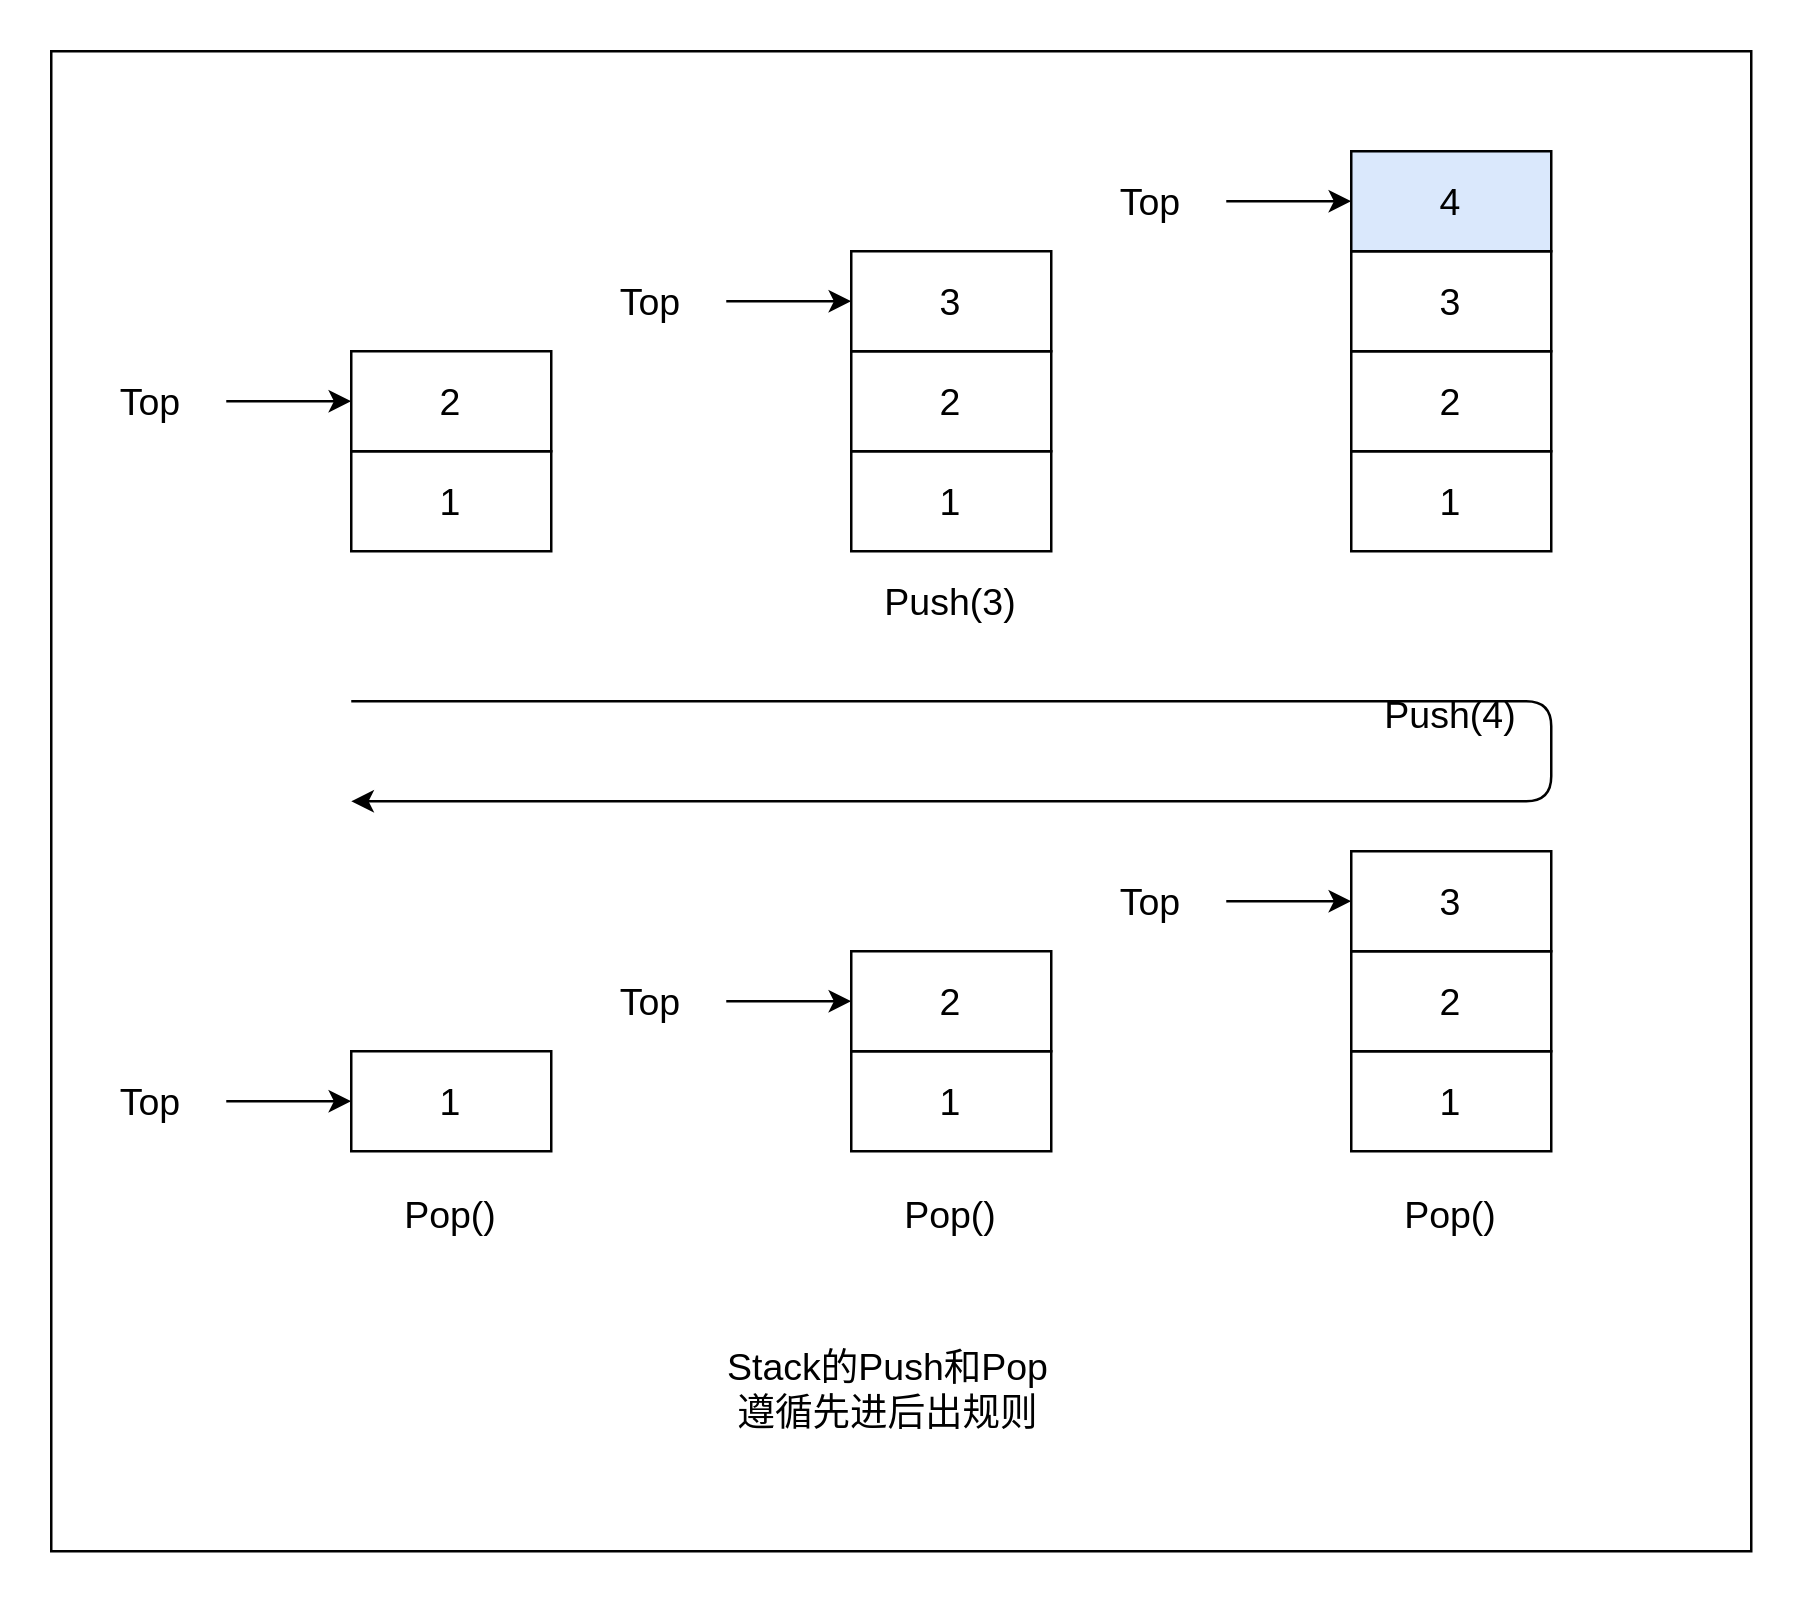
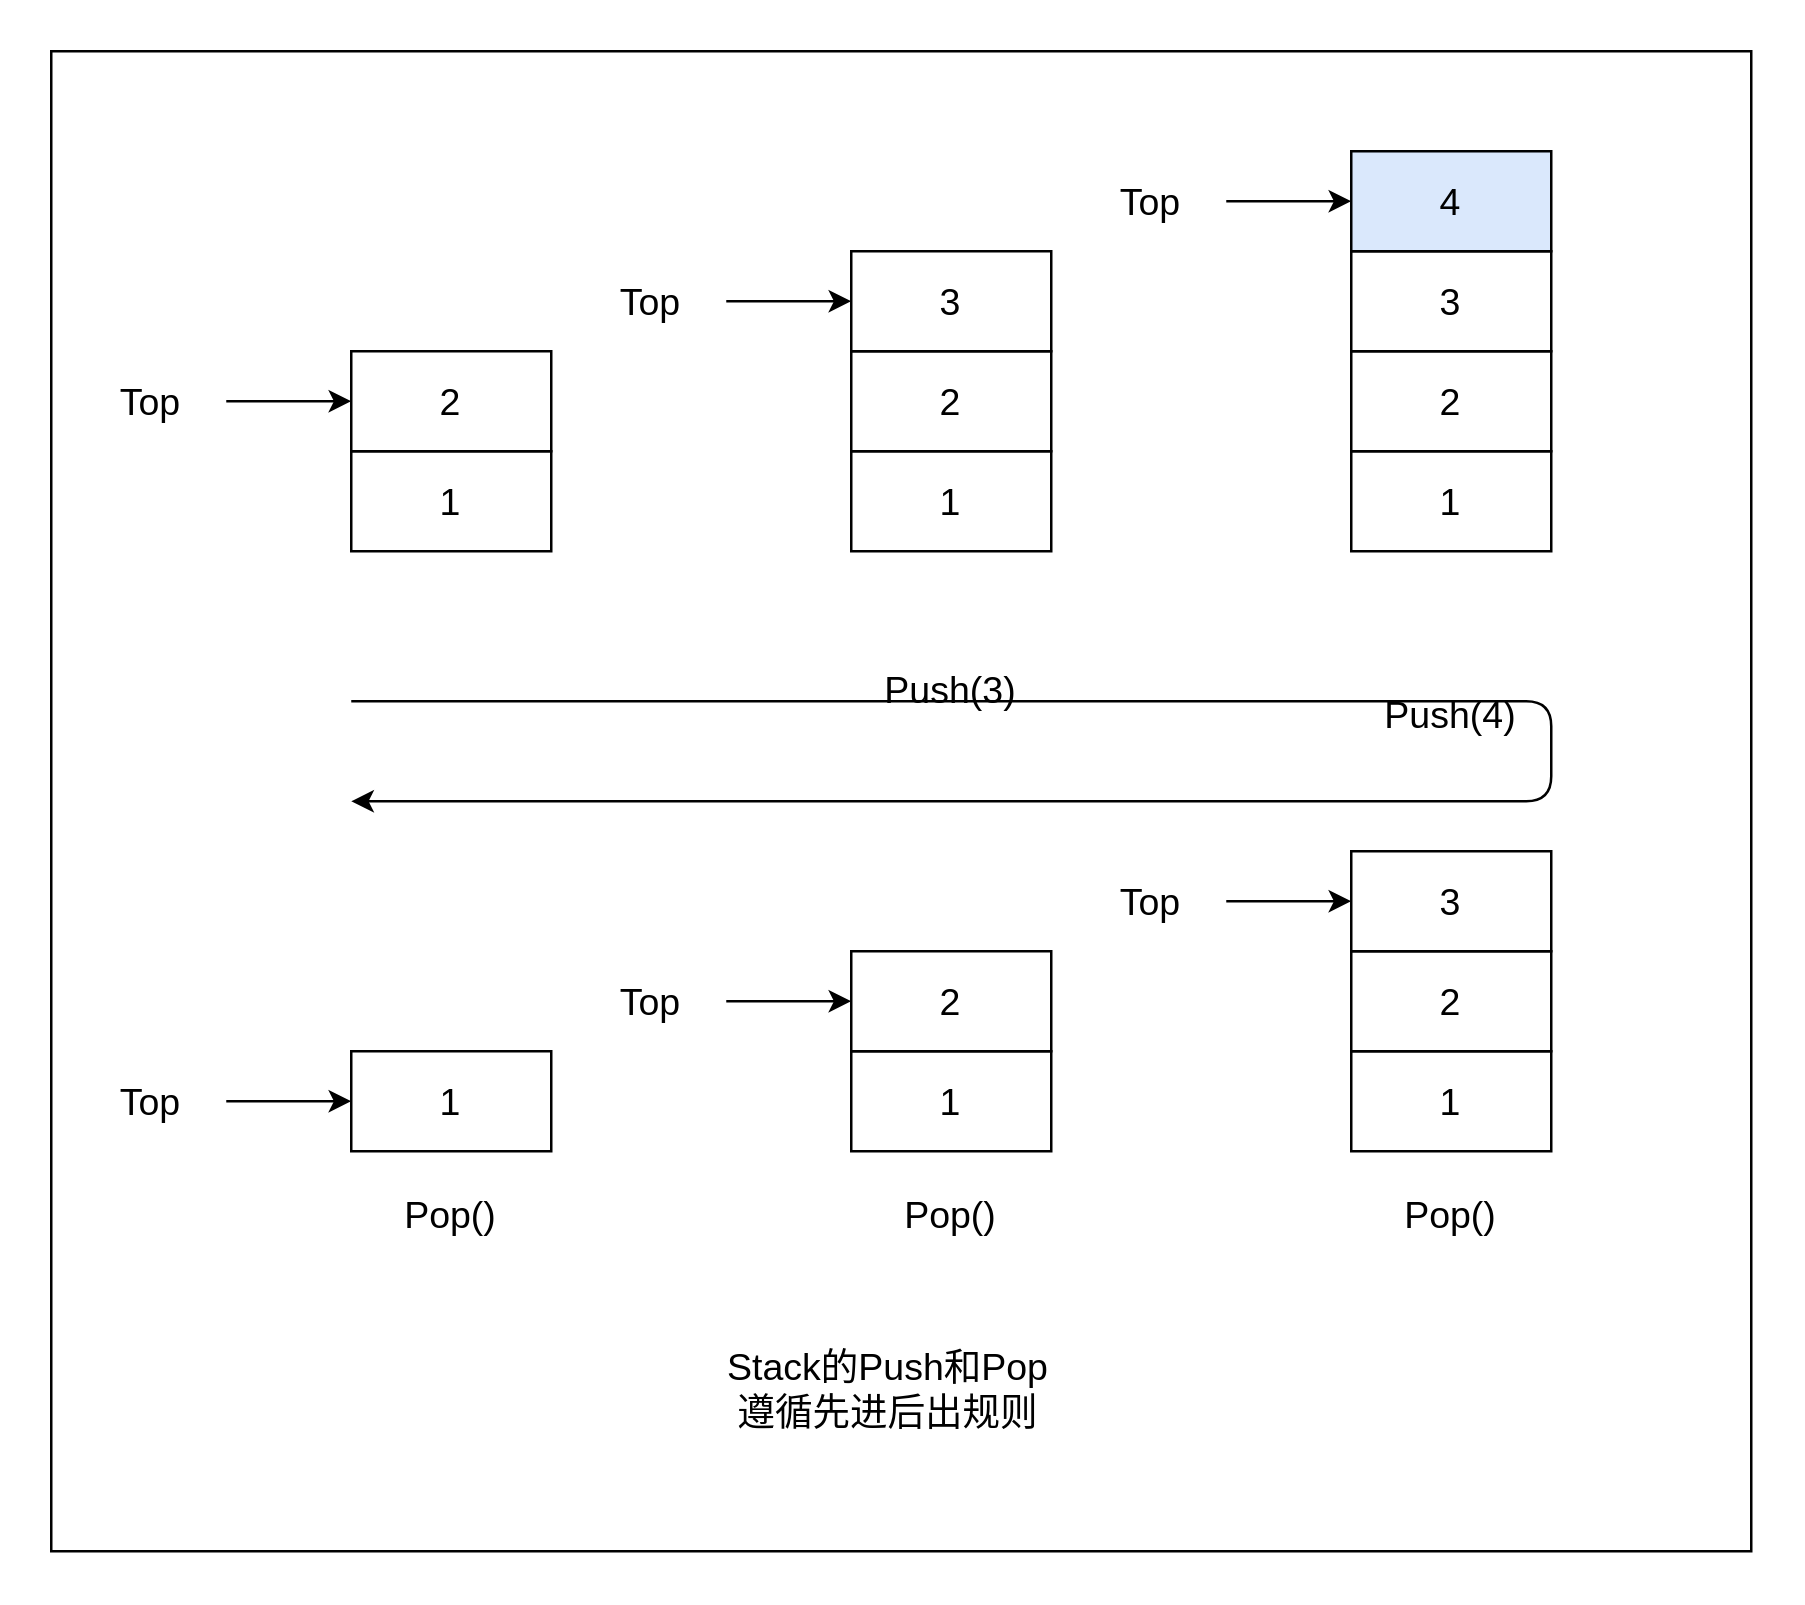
(951, 601) -> (951, 689)
